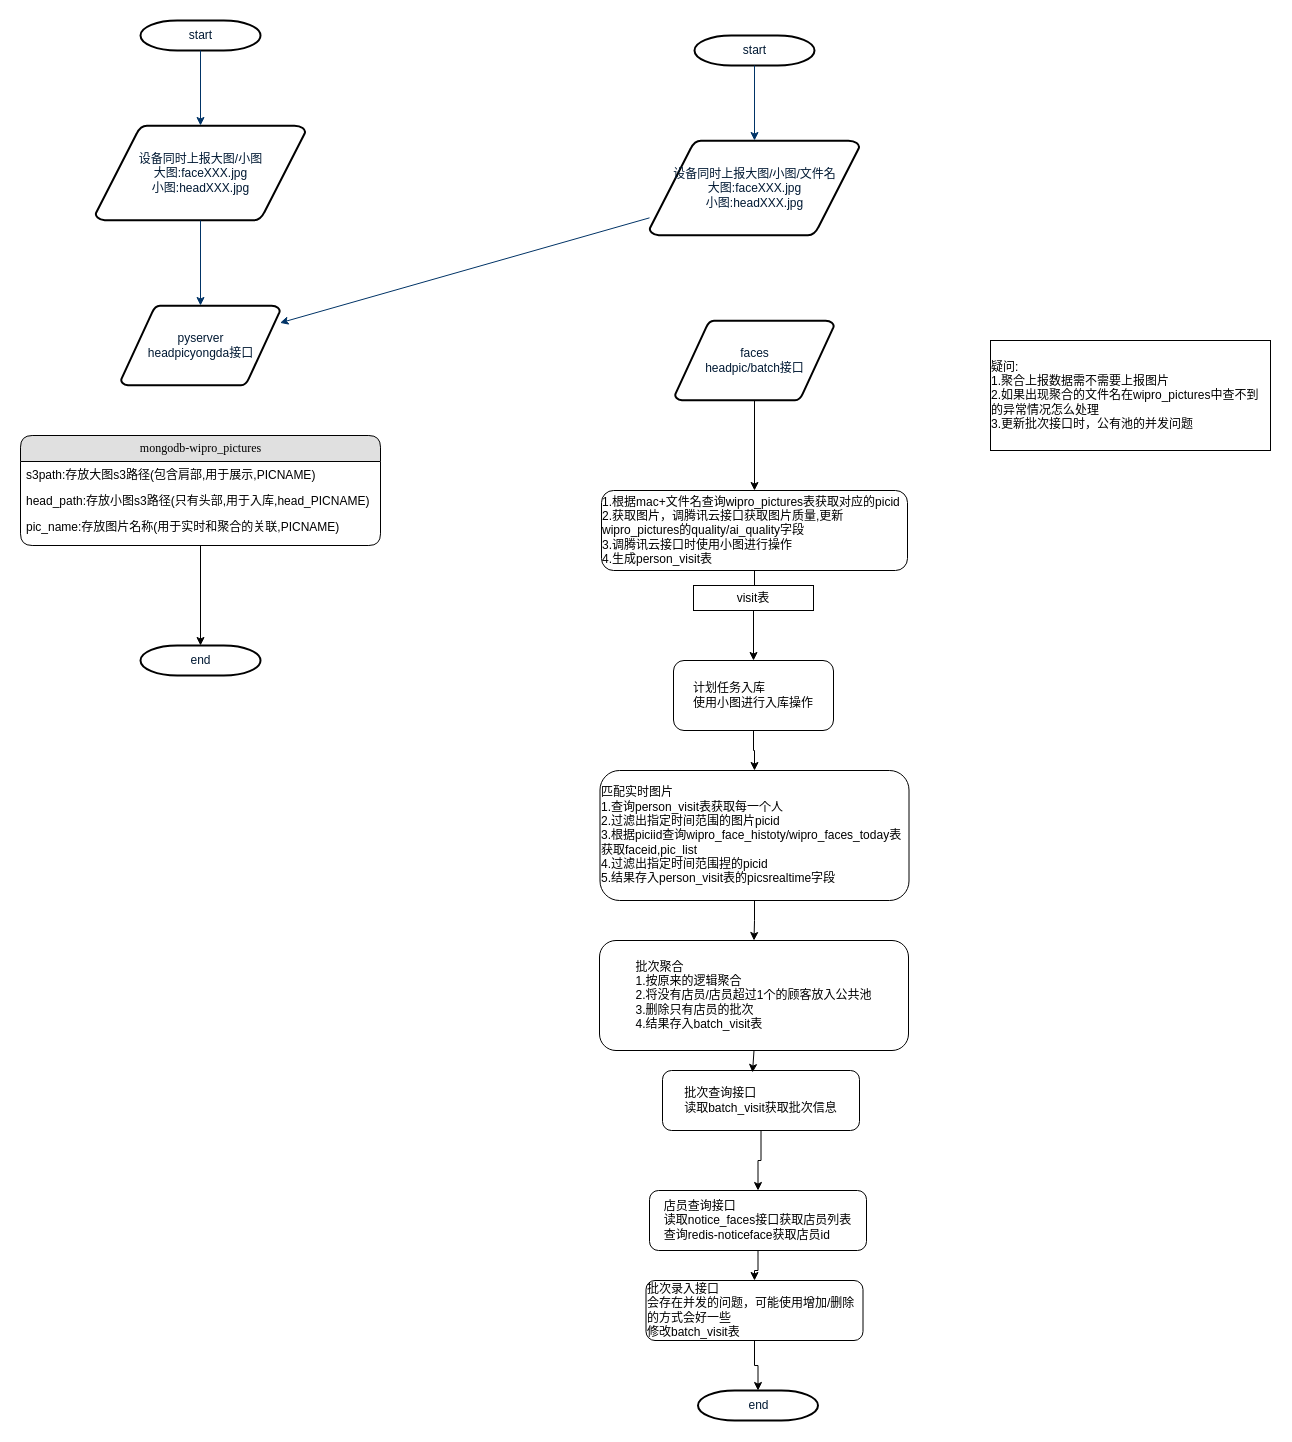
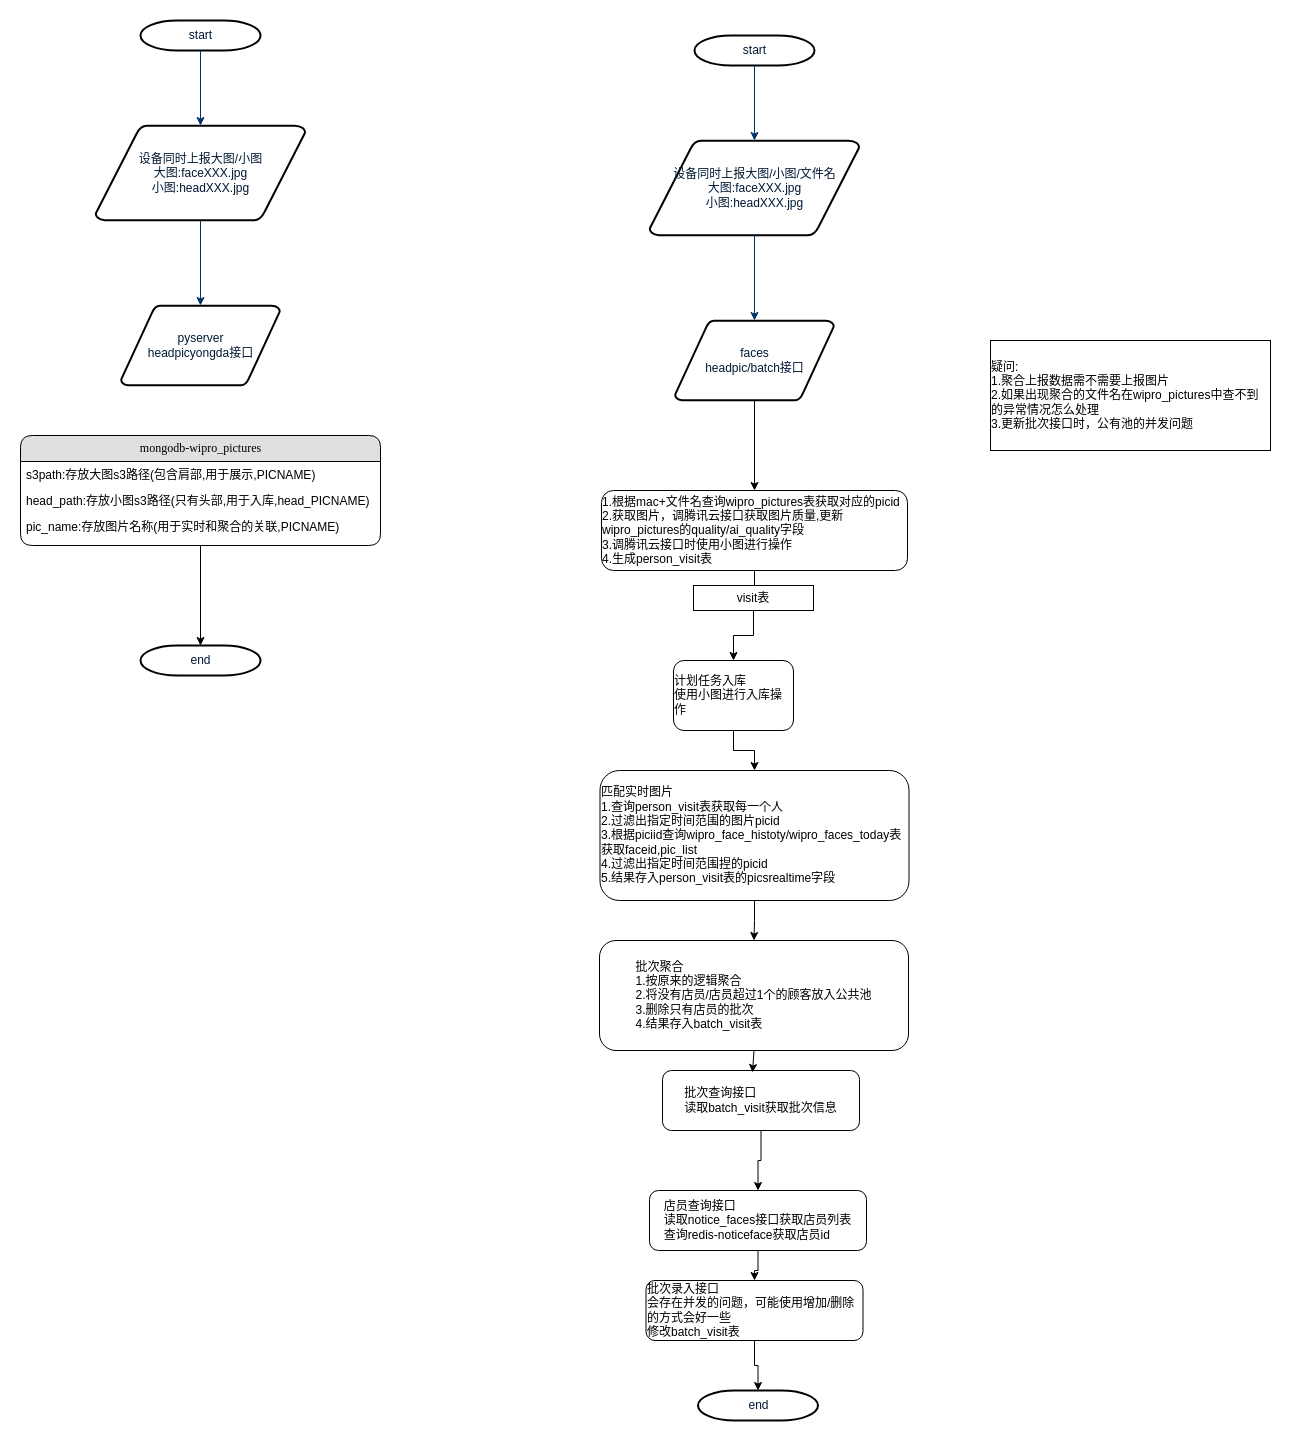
(468, 269) -> (755, 275)
(754, 696) -> (734, 696)
